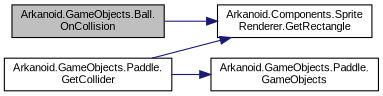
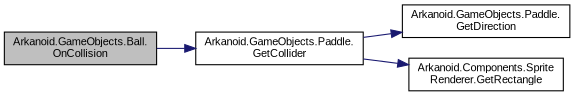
(185, 21) -> (171, 48)
(295, 74) -> (486, 21)
